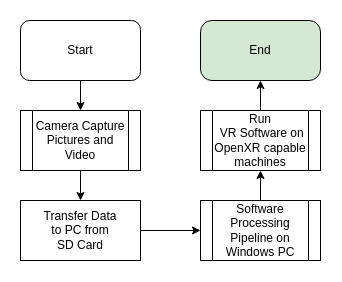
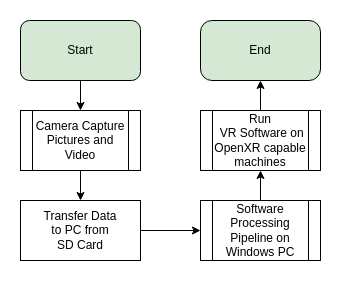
(81, 51) -> (81, 51)
